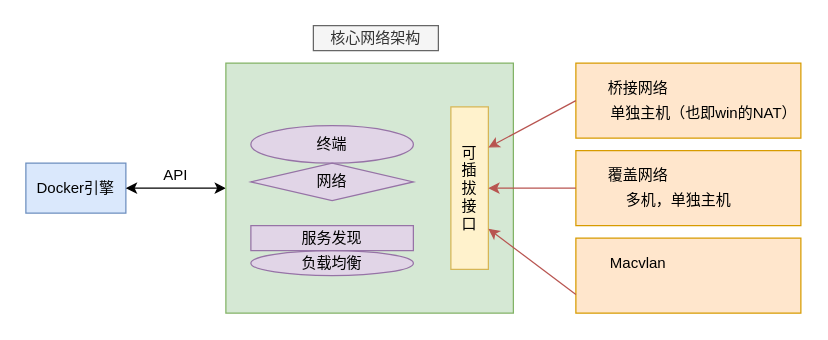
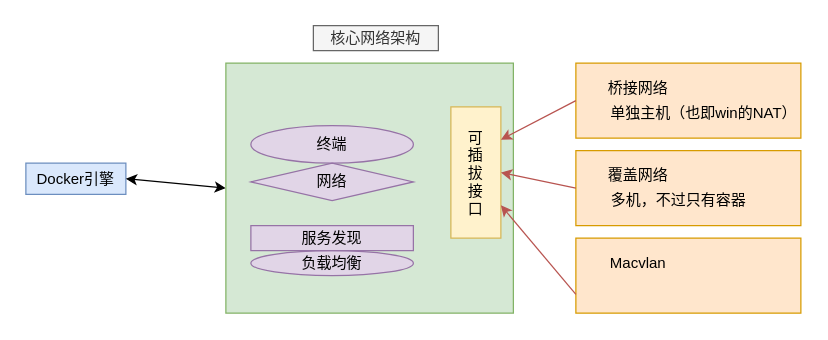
(176, 176) -> none
(76, 188) -> (76, 179)
(469, 188) -> (476, 173)
(704, 201) -> (704, 201)
